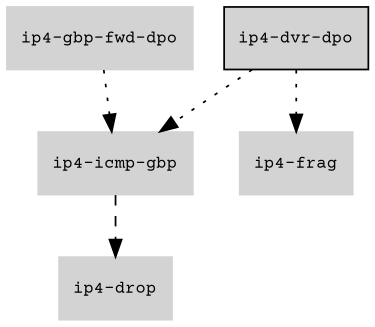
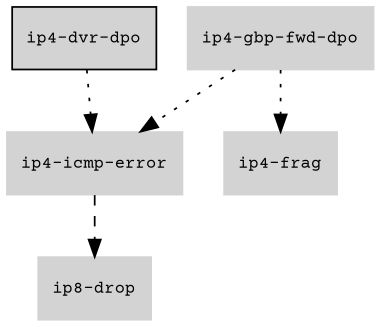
(296, 92) -> (281, 92)
(116, 163) -> (95, 163)
(116, 288) -> (95, 288)
